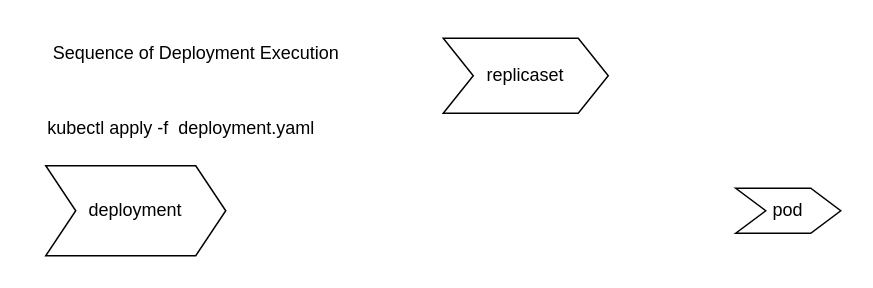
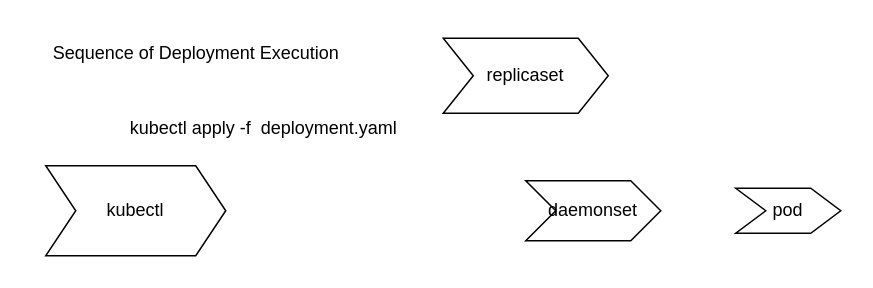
(181, 128) -> (263, 128)
(136, 211) -> (136, 211)
none -> (593, 211)
